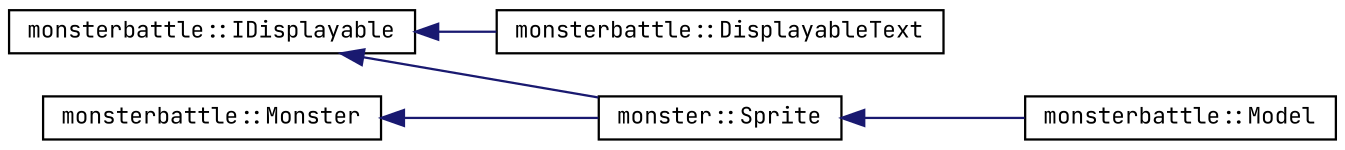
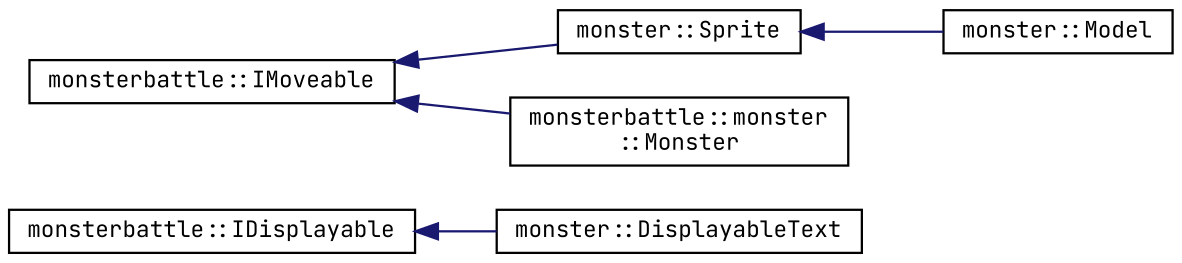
(720, 32) -> (679, 231)
(481, 77) -> none
(212, 118) -> (212, 82)
(1181, 118) -> (1058, 32)
none -> (679, 132)
